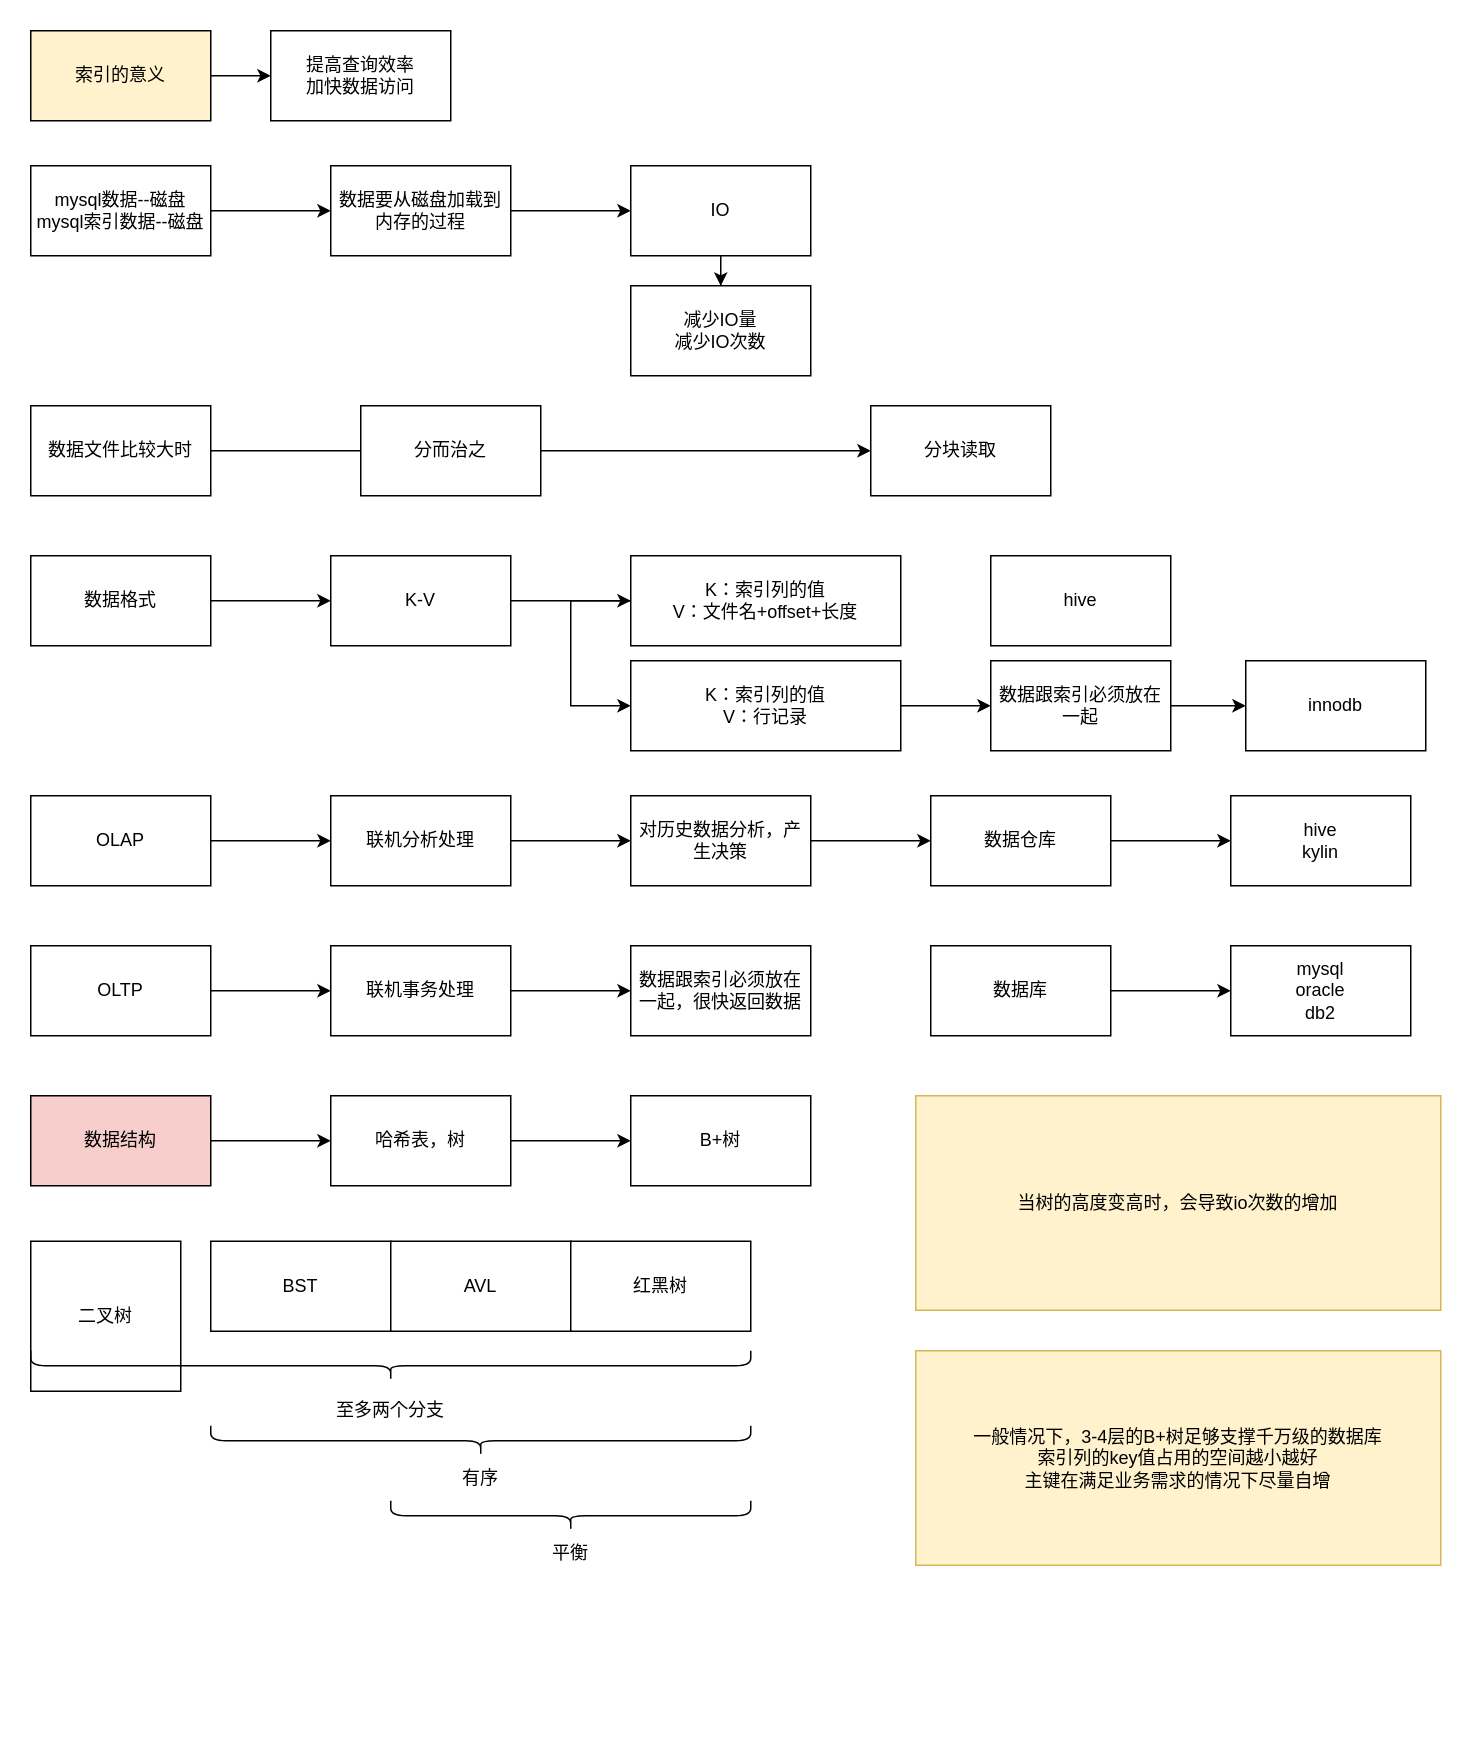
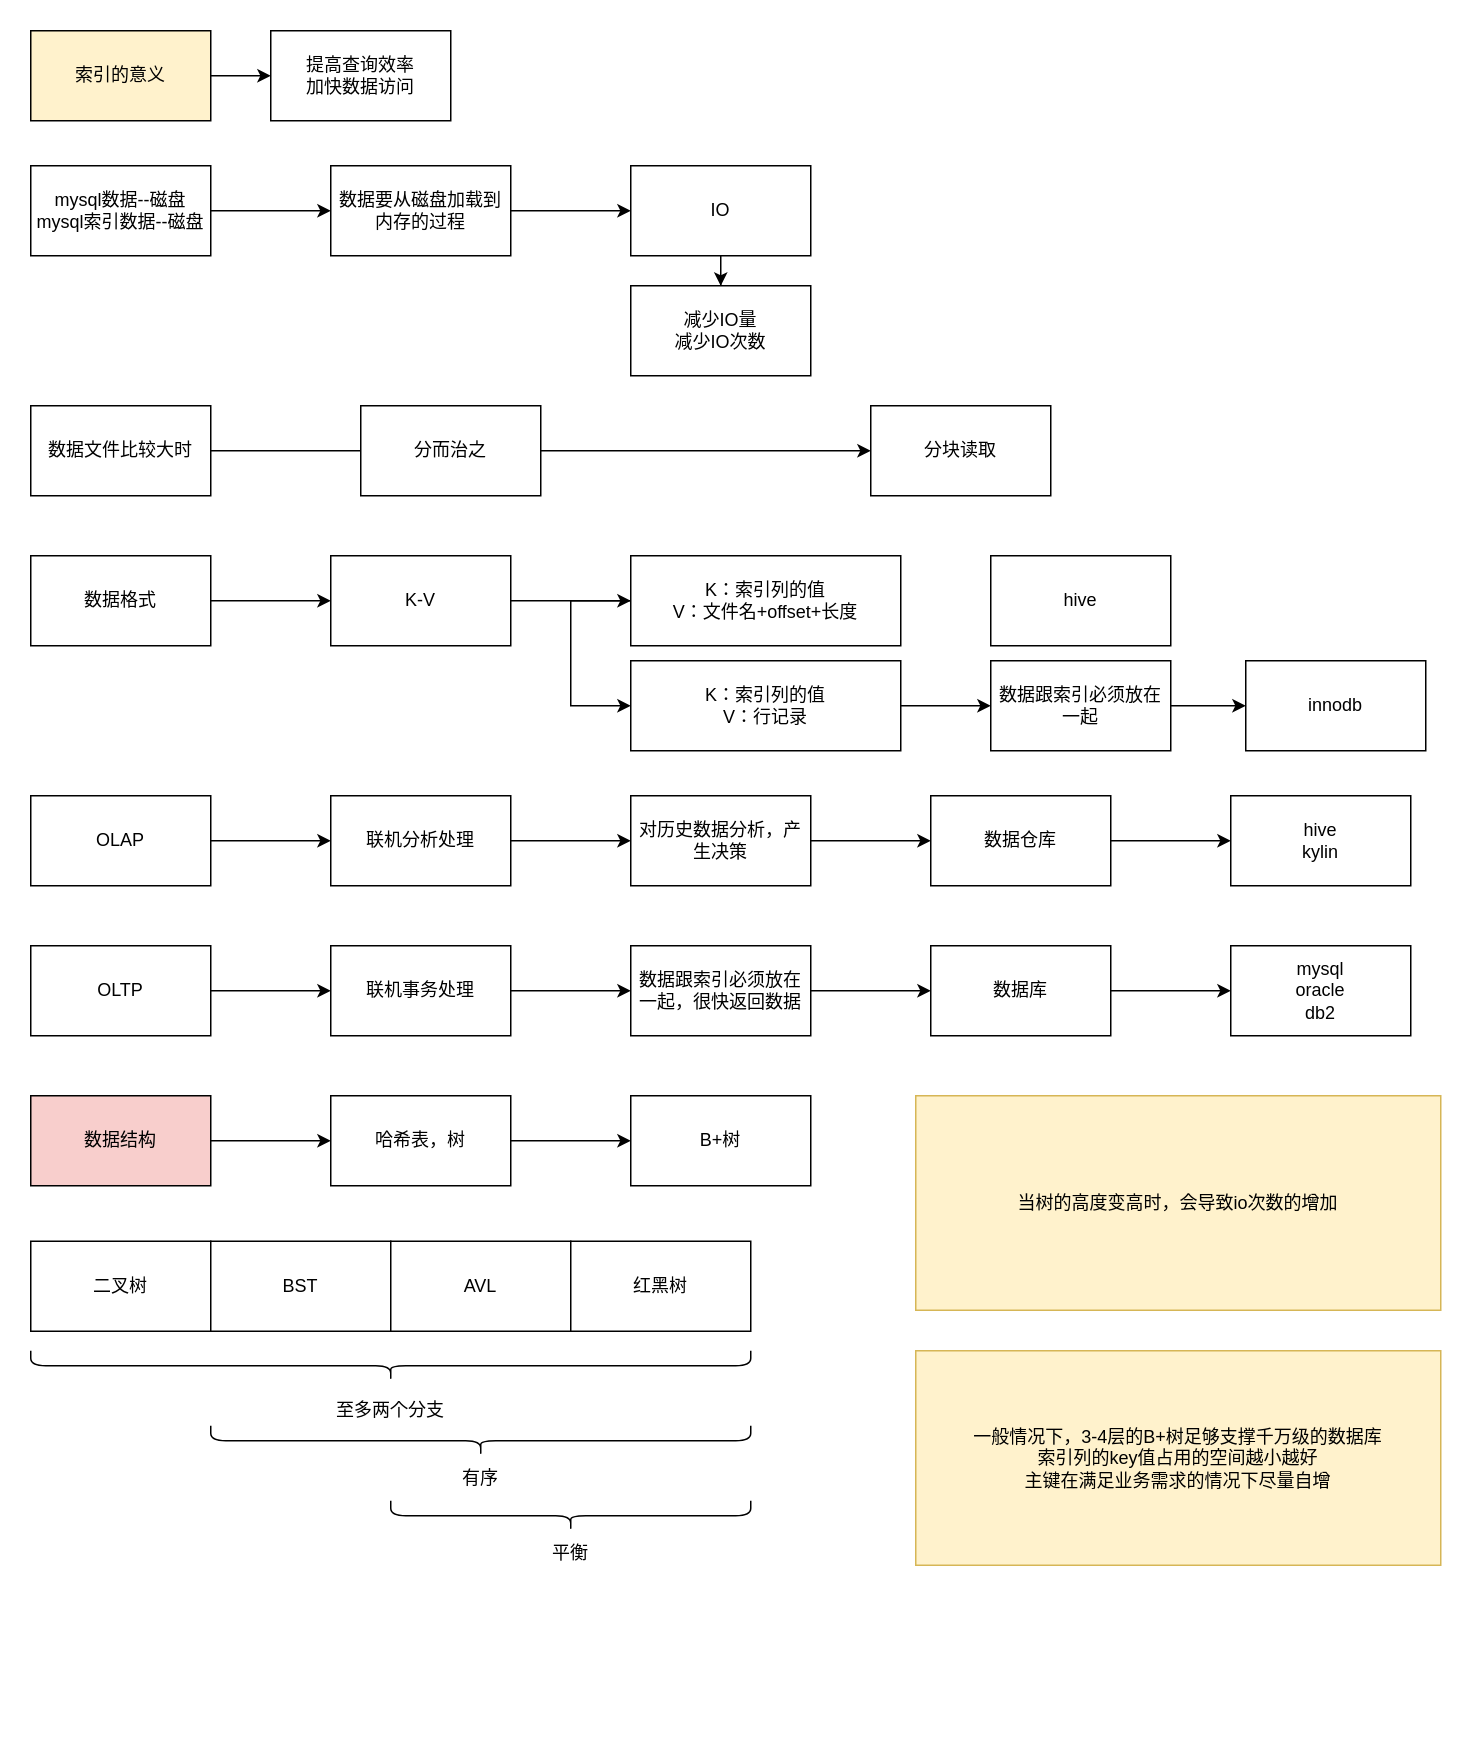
none -> (866, 991)
(106, 1316) -> (121, 1286)
